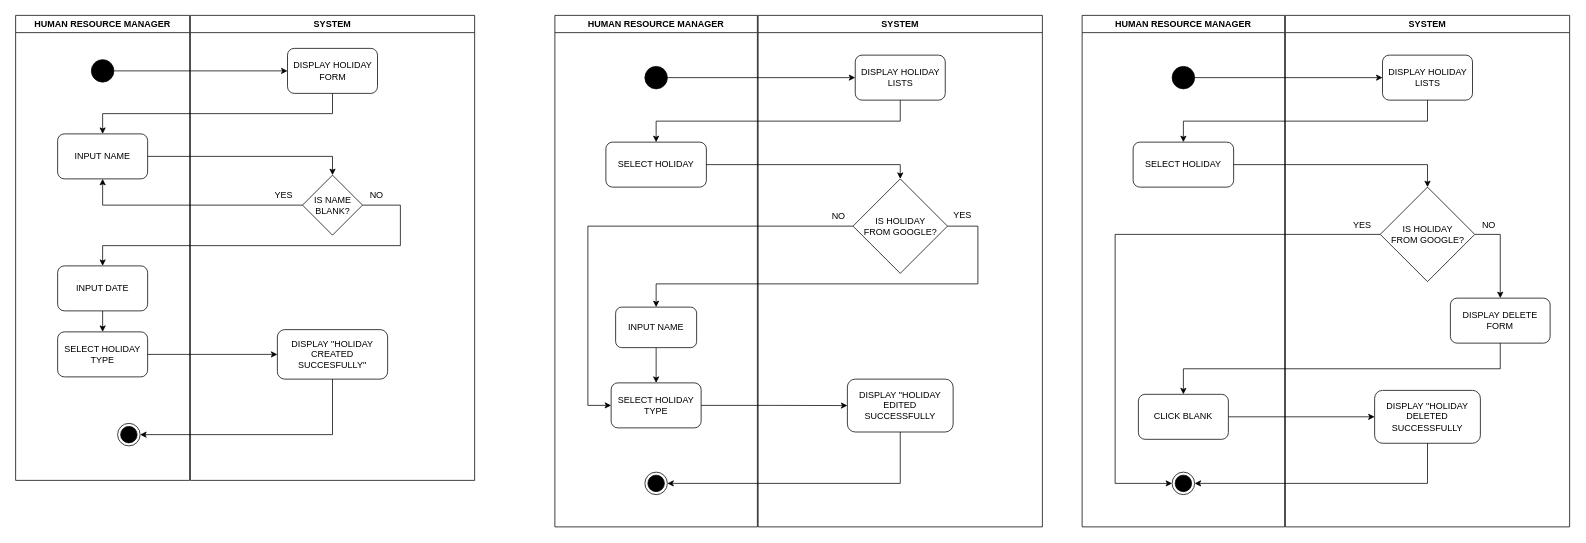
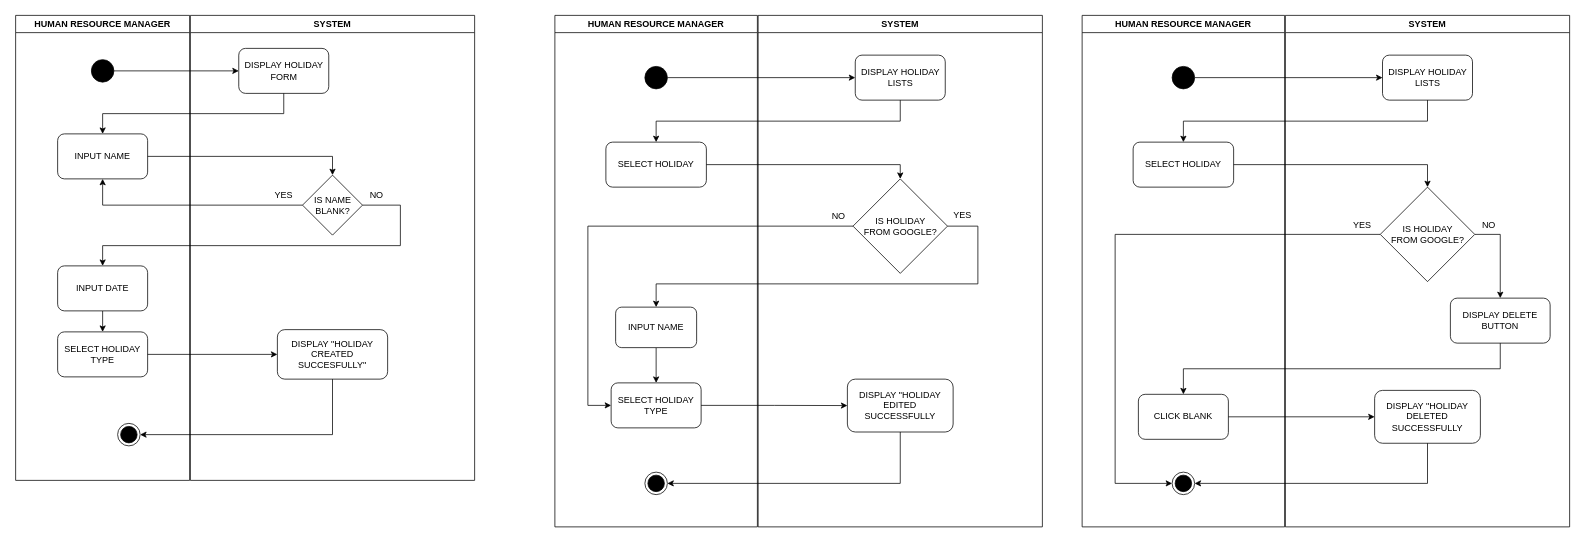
(332, 71) -> (284, 71)
(1500, 321) -> (1500, 321)
